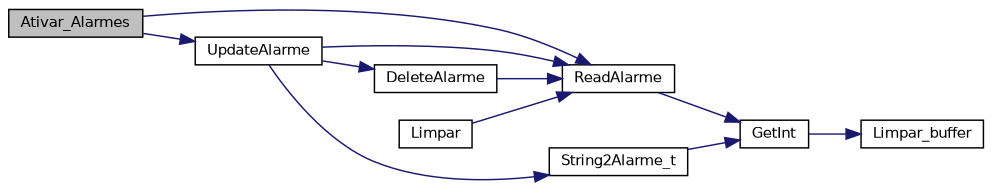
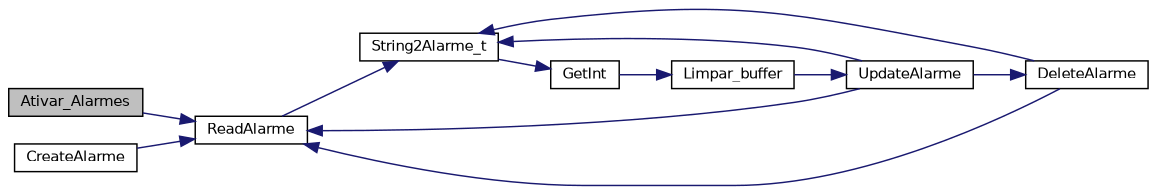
none -> (765, 13)
(162, 36) -> (813, 75)
(692, 105) -> (333, 92)
(436, 134) -> (76, 158)
